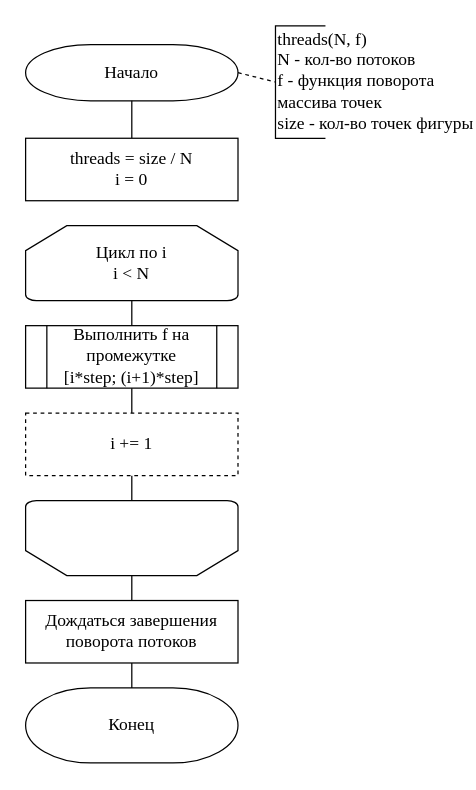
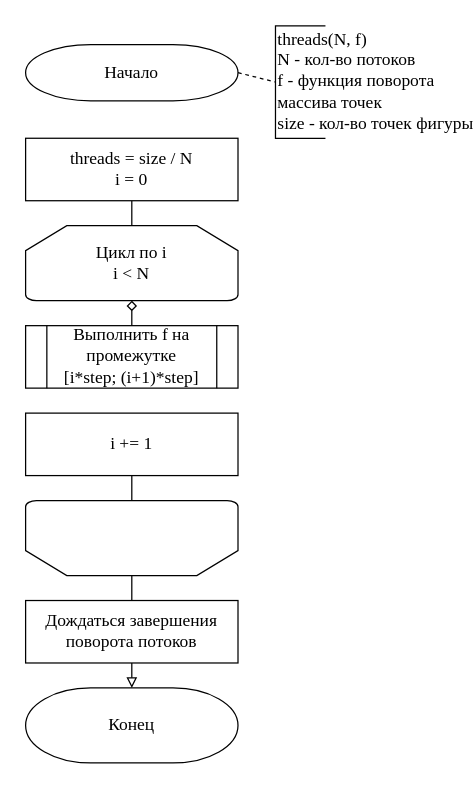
(132, 120) -> none
none -> (132, 213)
(132, 306) -> (132, 311)
(132, 400) -> none
(132, 444) -> (132, 444)
(132, 681) -> (132, 676)
